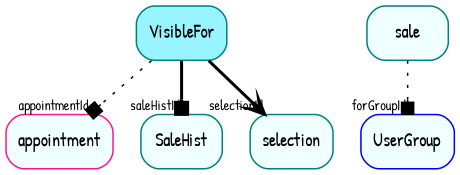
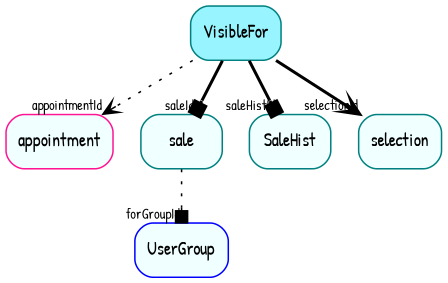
none -> (212, 81)
(126, 83) -> (154, 83)
